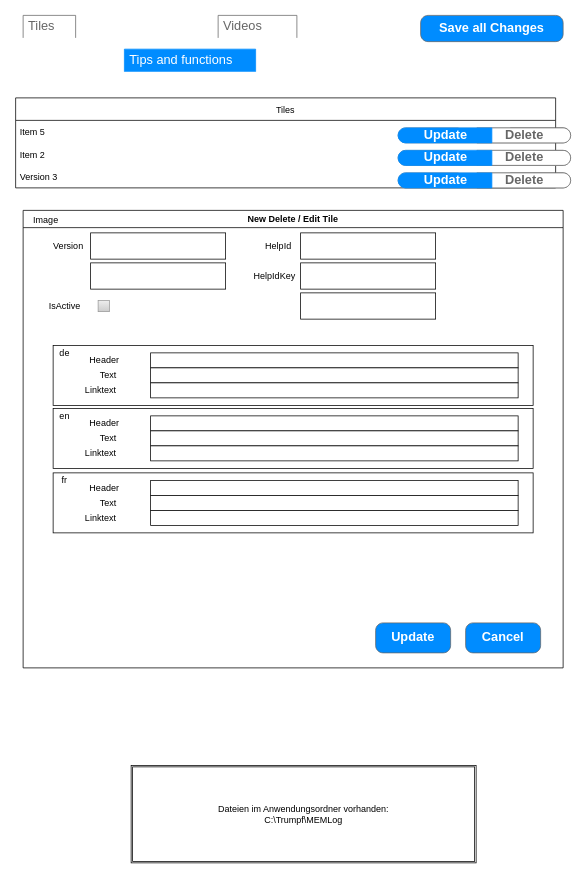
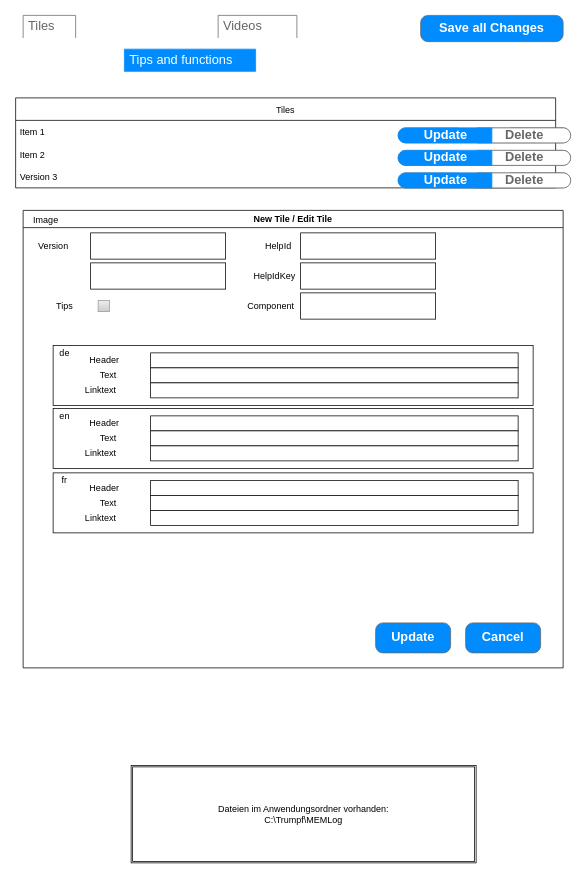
(33, 132) -> (33, 132)
(293, 219) -> (293, 219)
(68, 246) -> (53, 246)
(65, 306) -> (65, 306)
none -> (270, 306)
